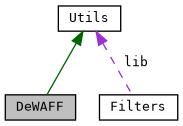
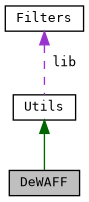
(117, 69) -> (44, 70)
